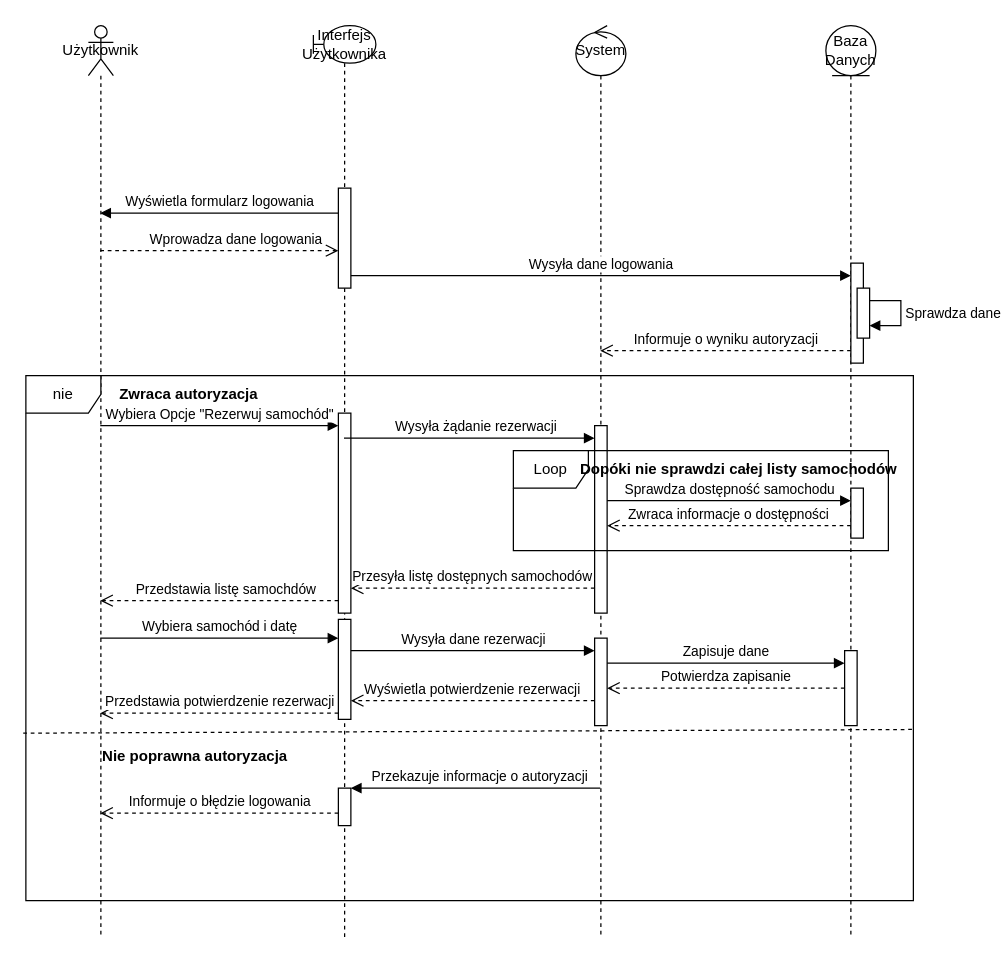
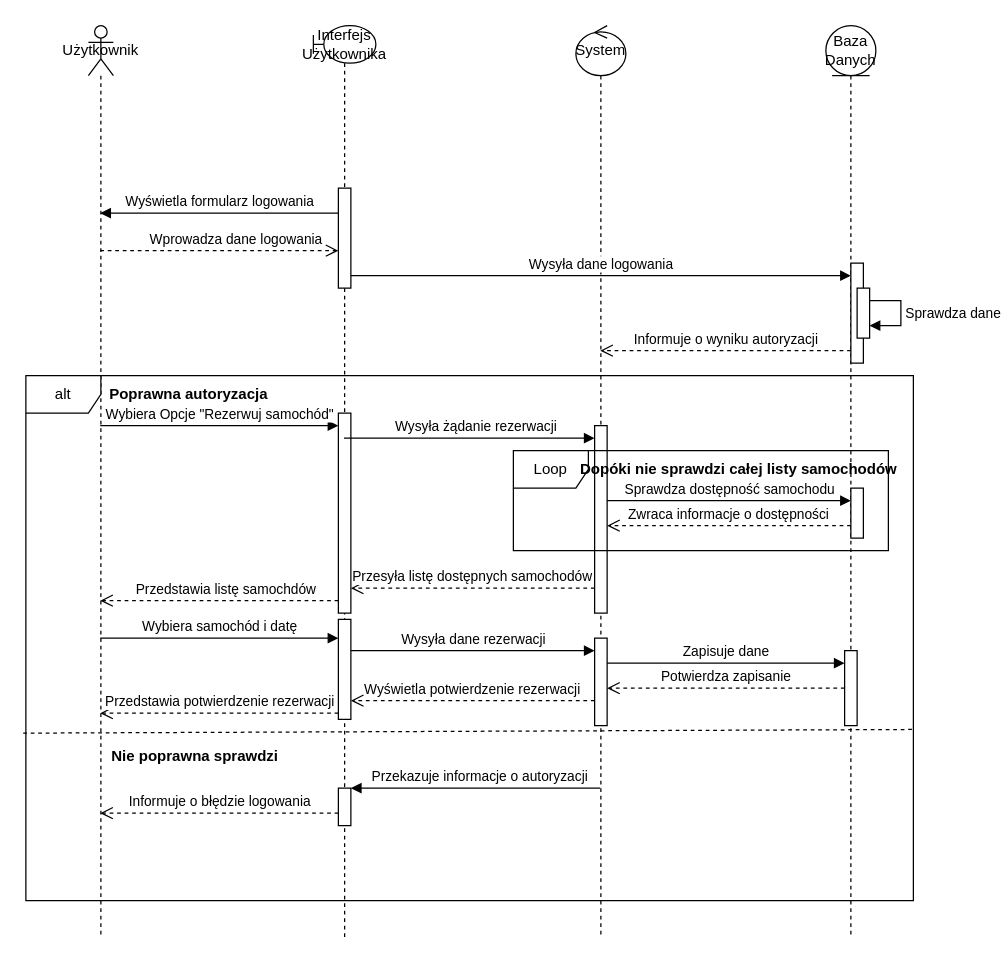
(63, 394) -> (63, 394)
(189, 394) -> (189, 394)
(195, 757) -> (195, 757)
